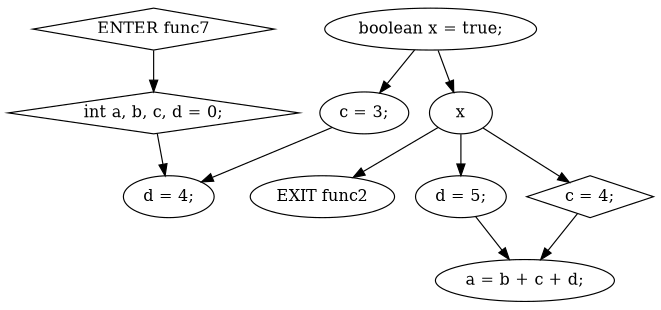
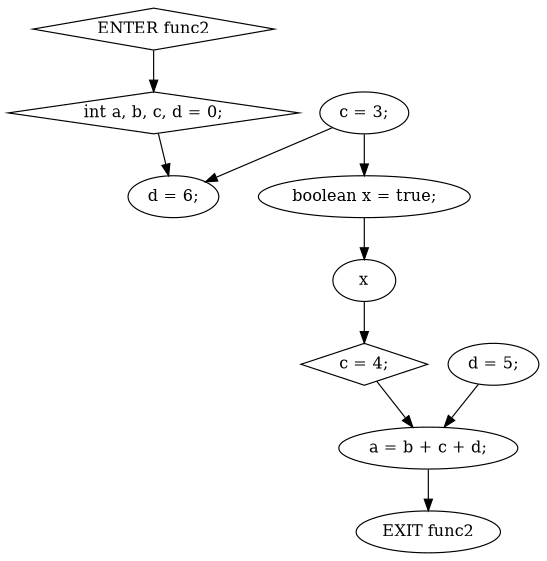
(154, 29) -> (154, 29)
(401, 67) -> (364, 149)
(461, 149) -> none
(401, 150) -> (428, 484)
(169, 197) -> (173, 197)
